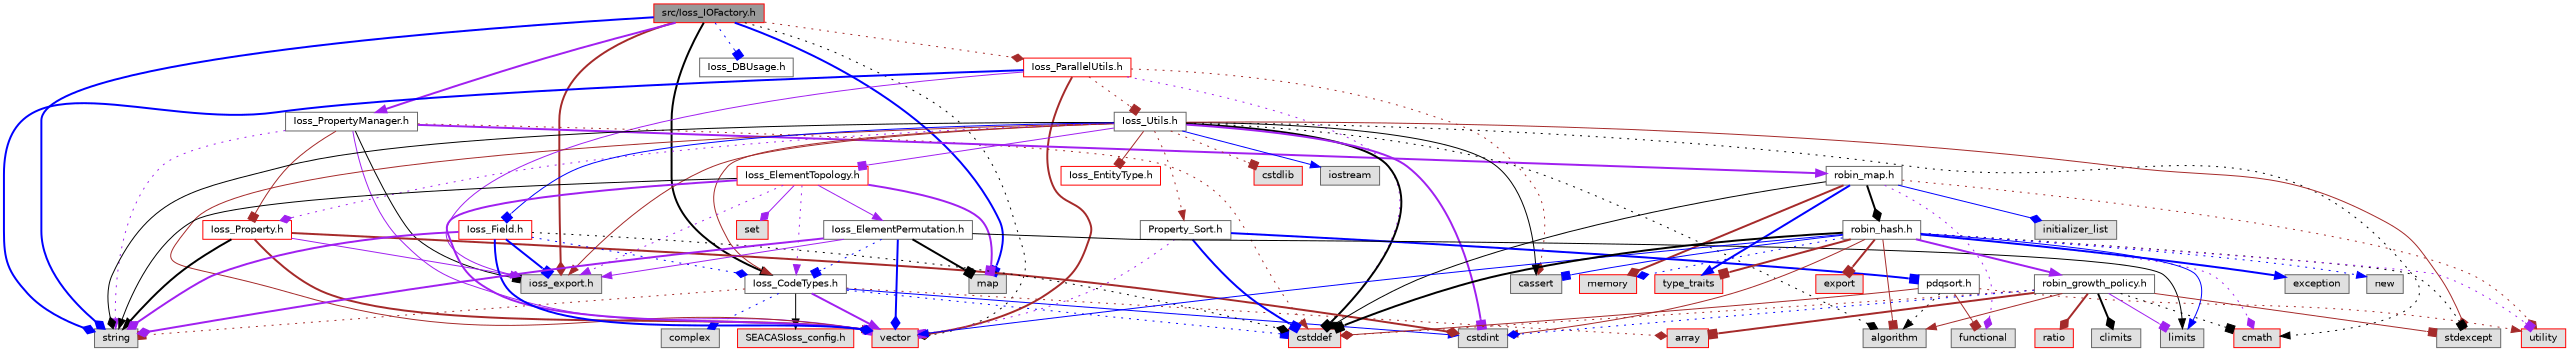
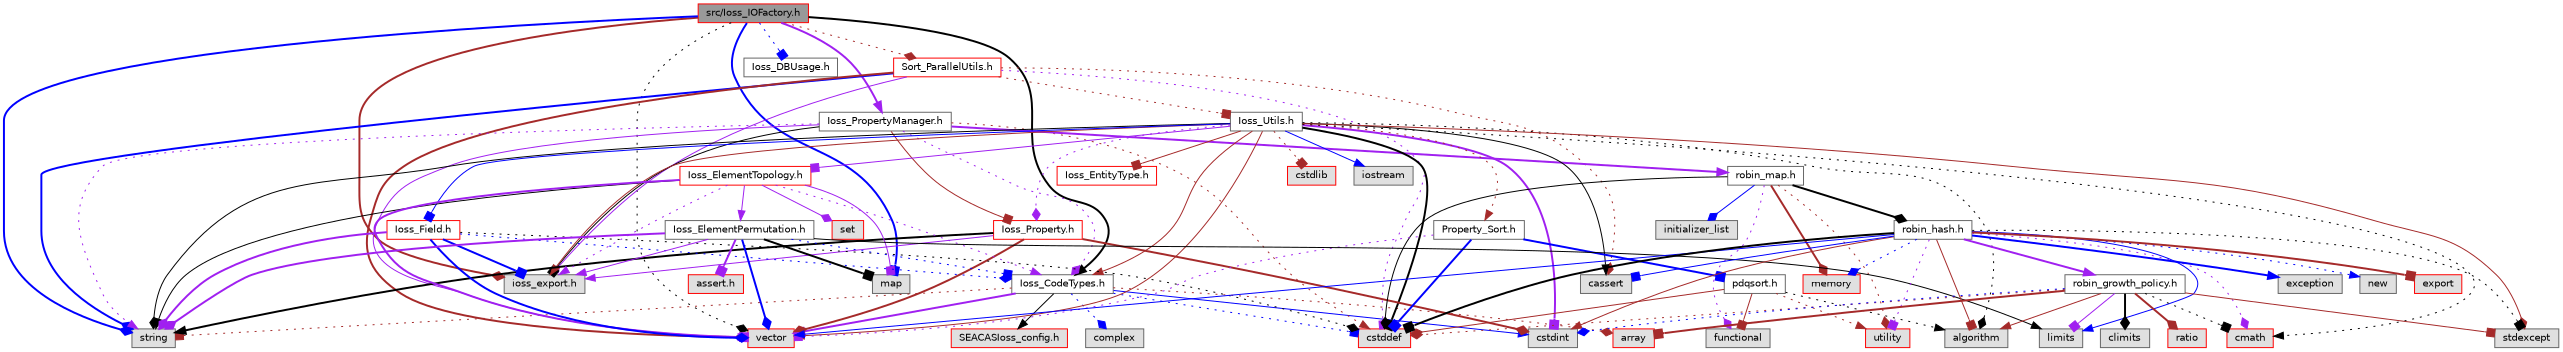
(1077, 67) -> (947, 67)
none -> (1021, 187)
(950, 203) -> (873, 222)
none -> (716, 284)
(1689, 284) -> none
